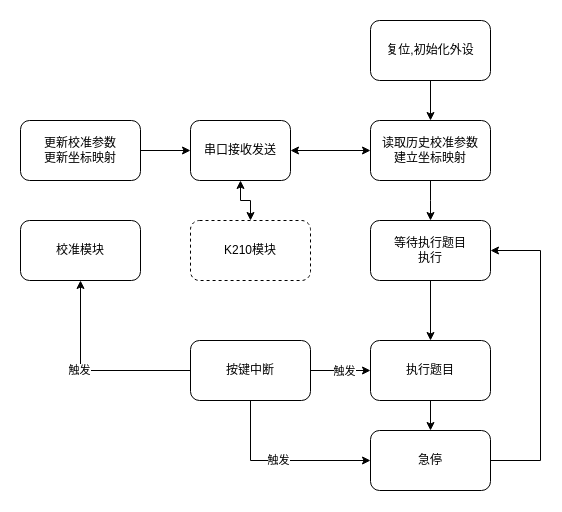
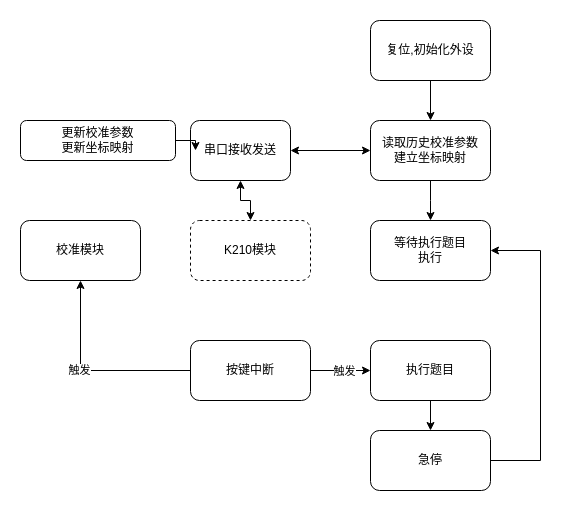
(81, 151) -> (98, 141)
(431, 307) -> none
(277, 461) -> none
